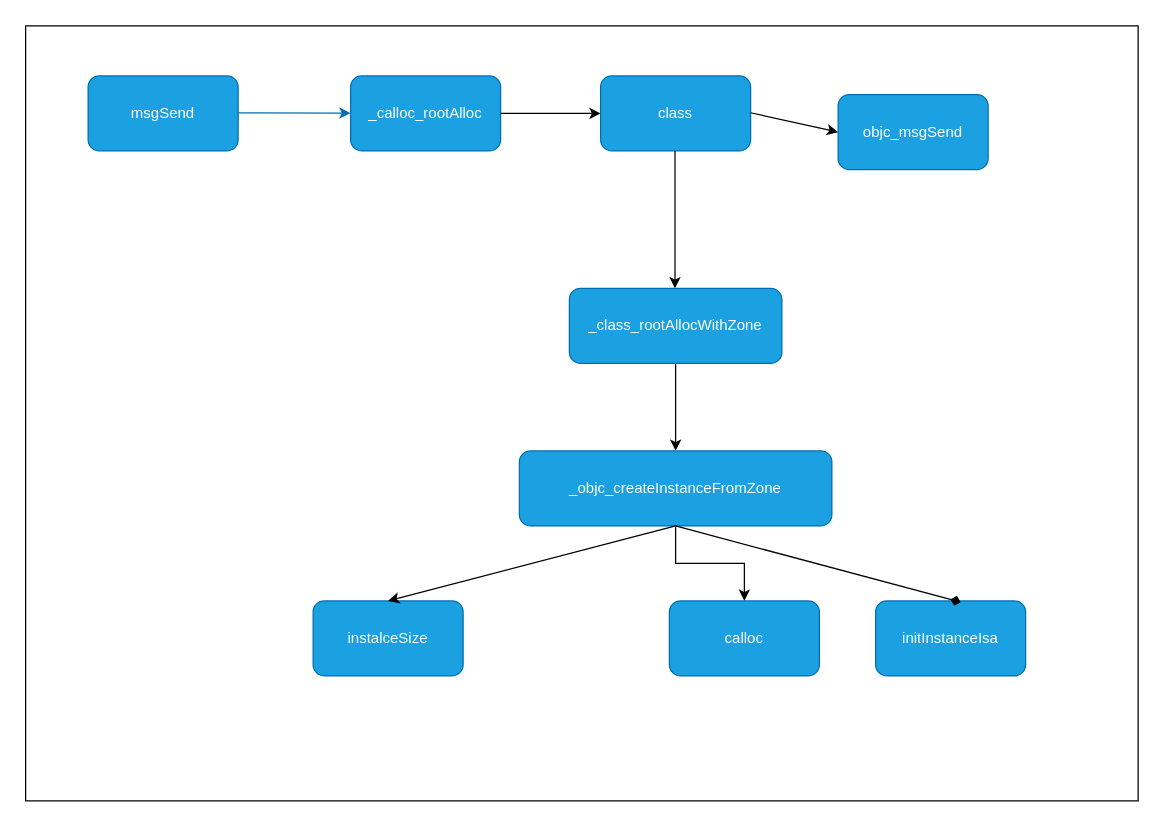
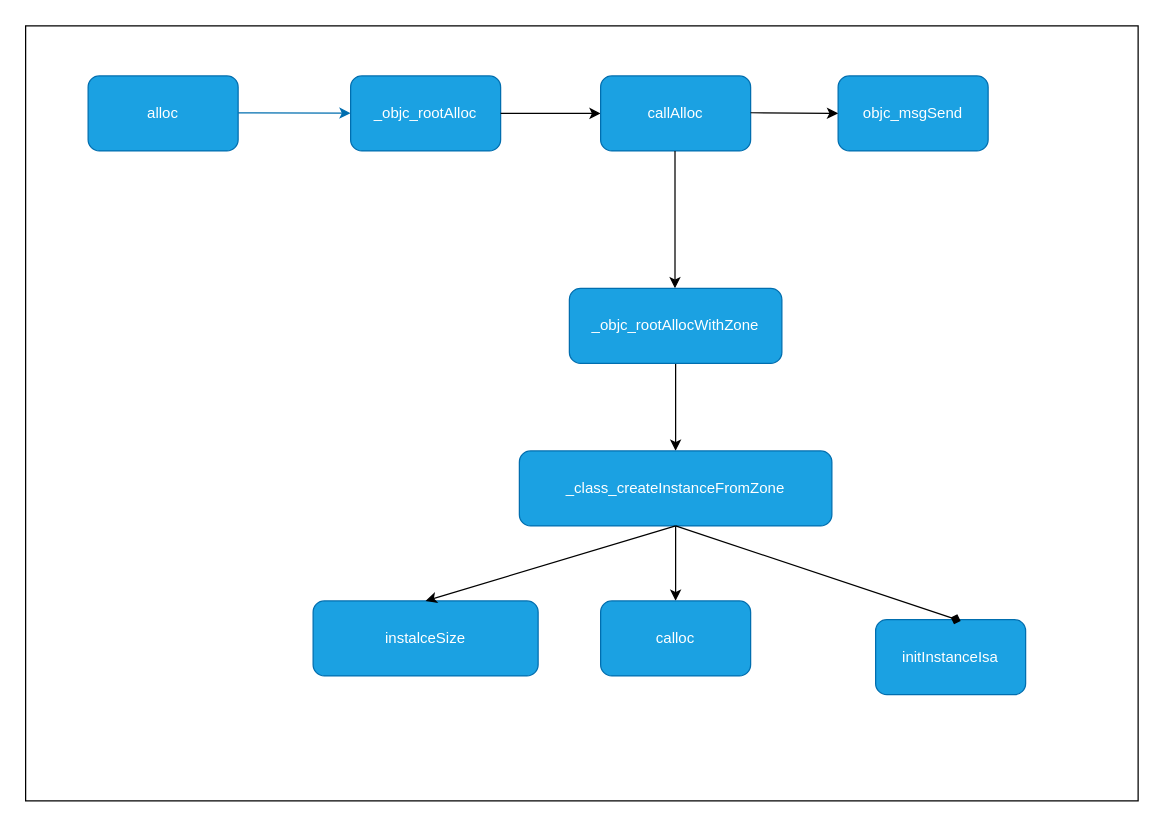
(163, 113) -> (163, 113)
(426, 113) -> (426, 113)
(676, 113) -> (676, 113)
(913, 132) -> (913, 113)
(676, 326) -> (676, 326)
(676, 488) -> (676, 488)
(388, 638) -> (426, 638)
(744, 638) -> (676, 638)
(951, 638) -> (951, 657)
